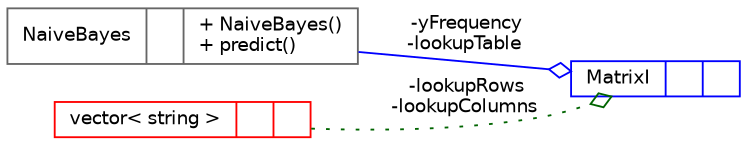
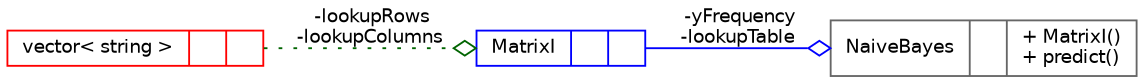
(271, 25) -> (1072, 37)
(454, 61) -> (727, 48)
